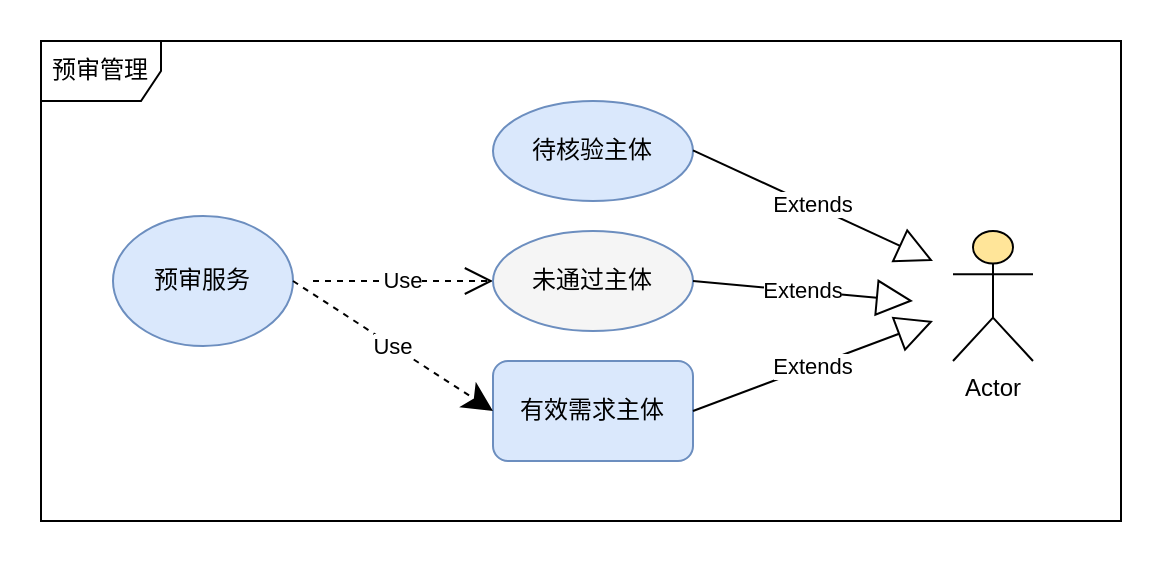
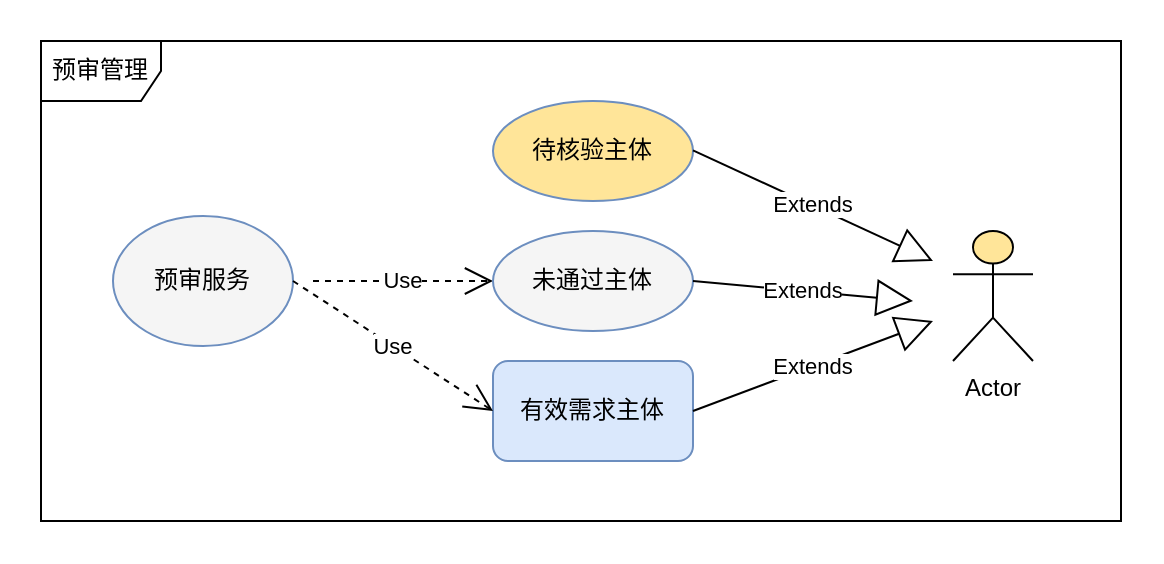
(593, 151) -> (593, 151)
(203, 281) -> (203, 281)
(473, 398) -> (479, 402)
